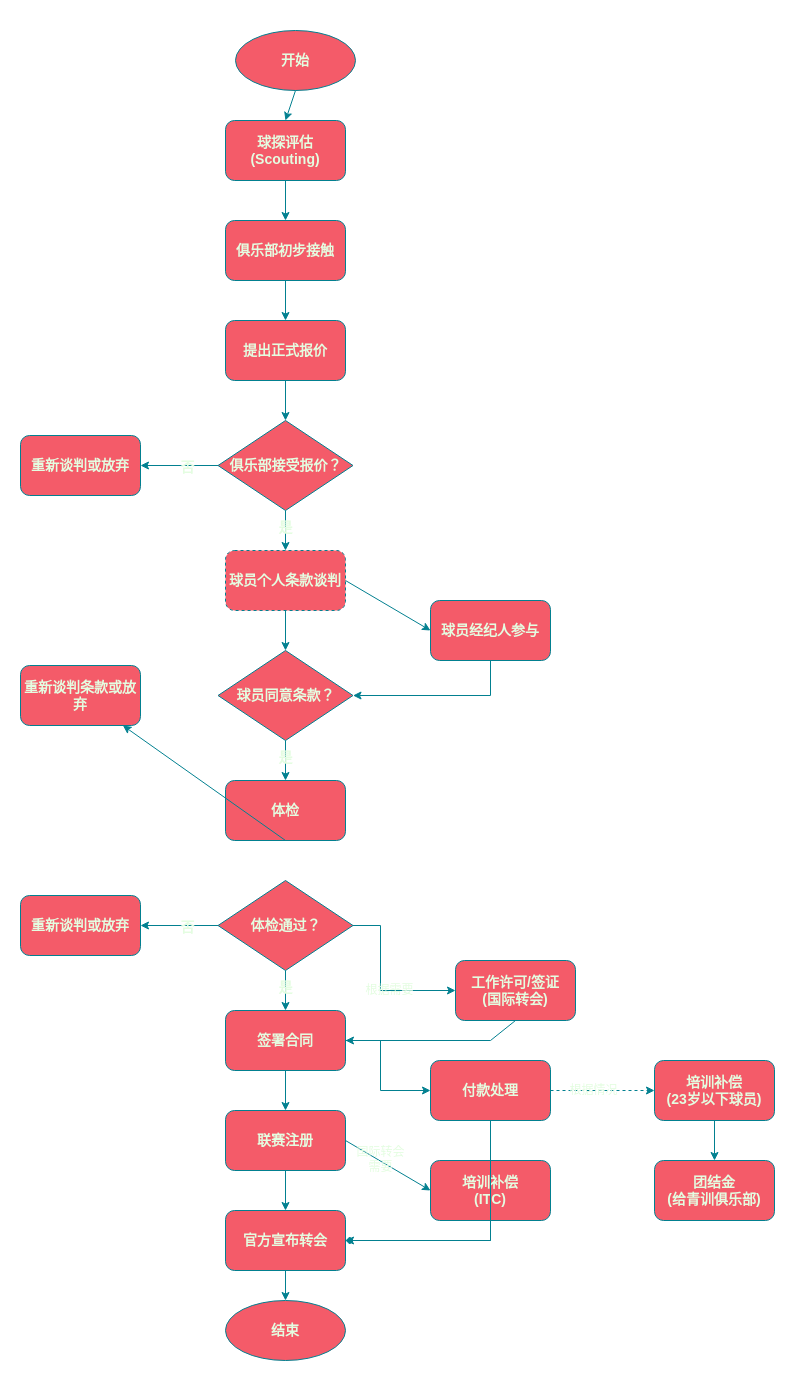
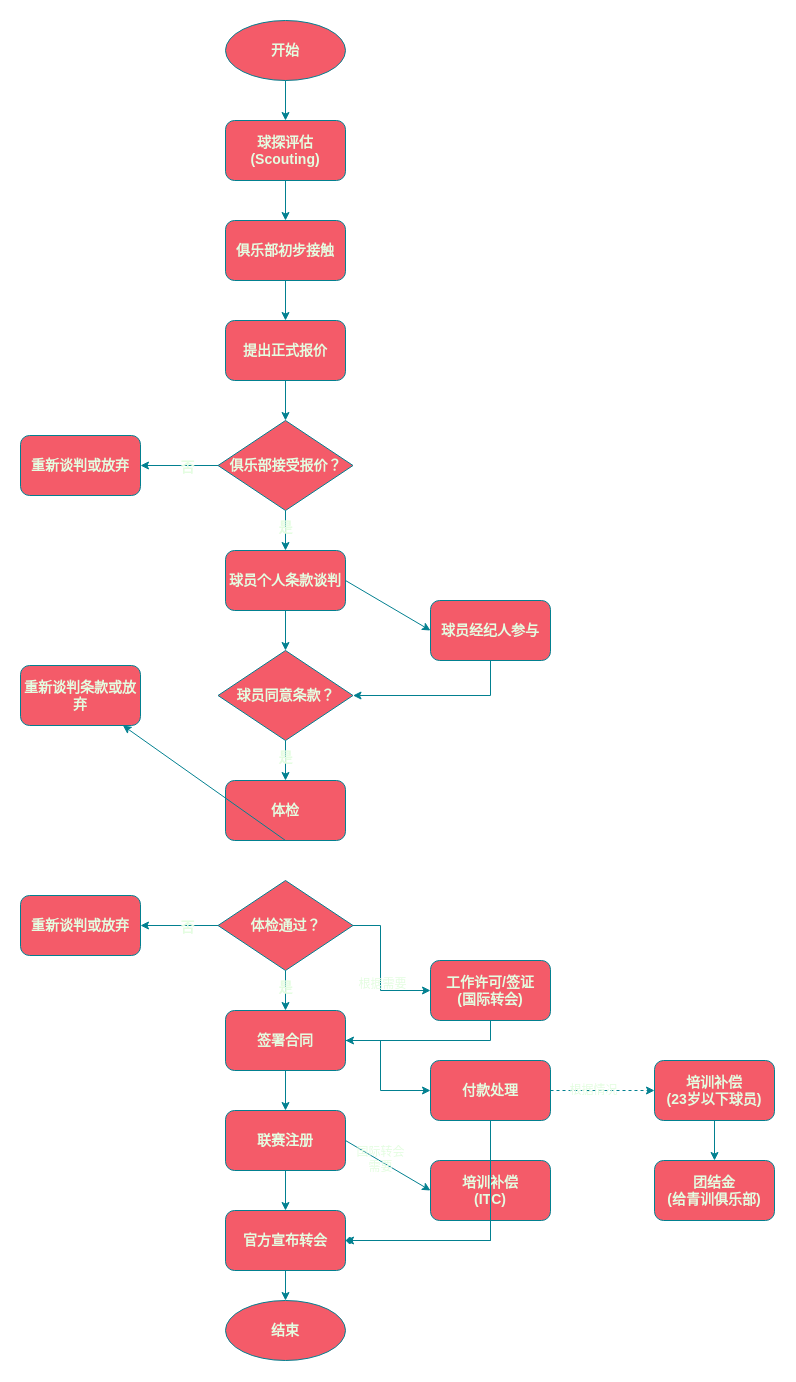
(296, 61) -> (286, 51)
(286, 581) -> (286, 581)
(516, 991) -> (491, 991)
